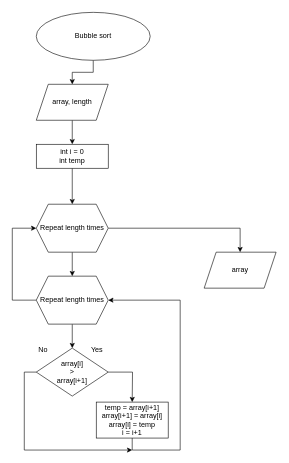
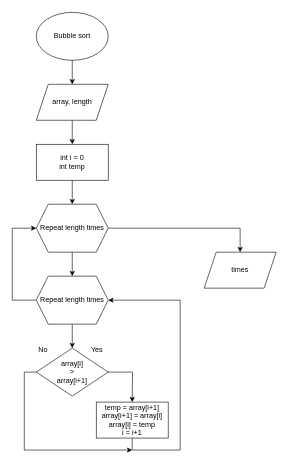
(93, 36) -> (72, 36)
(72, 156) -> (72, 162)
(240, 270) -> (240, 270)
